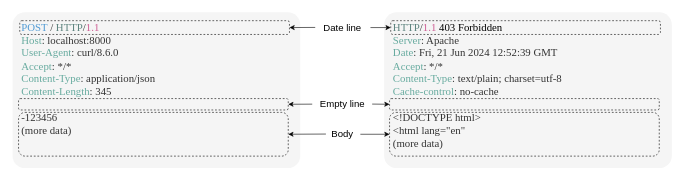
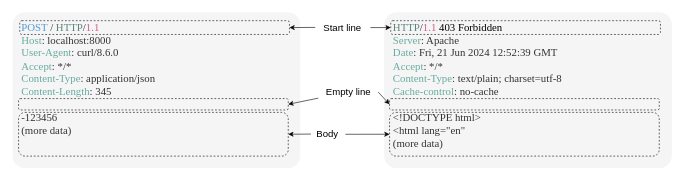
(343, 27) -> (343, 27)
(342, 104) -> (348, 92)
(342, 134) -> (327, 134)
